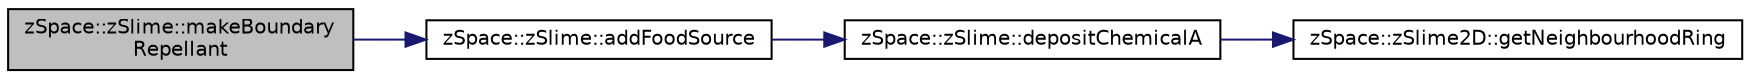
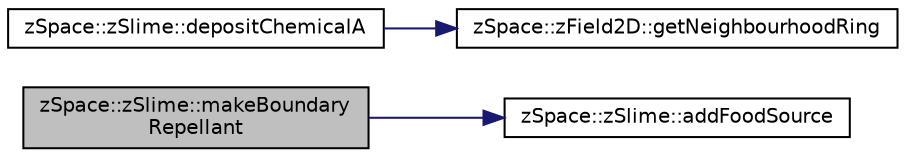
(798, 40) -> none
(1518, 40) -> (677, 28)
